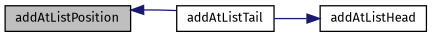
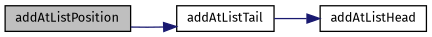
(160, 10) -> (147, 27)
